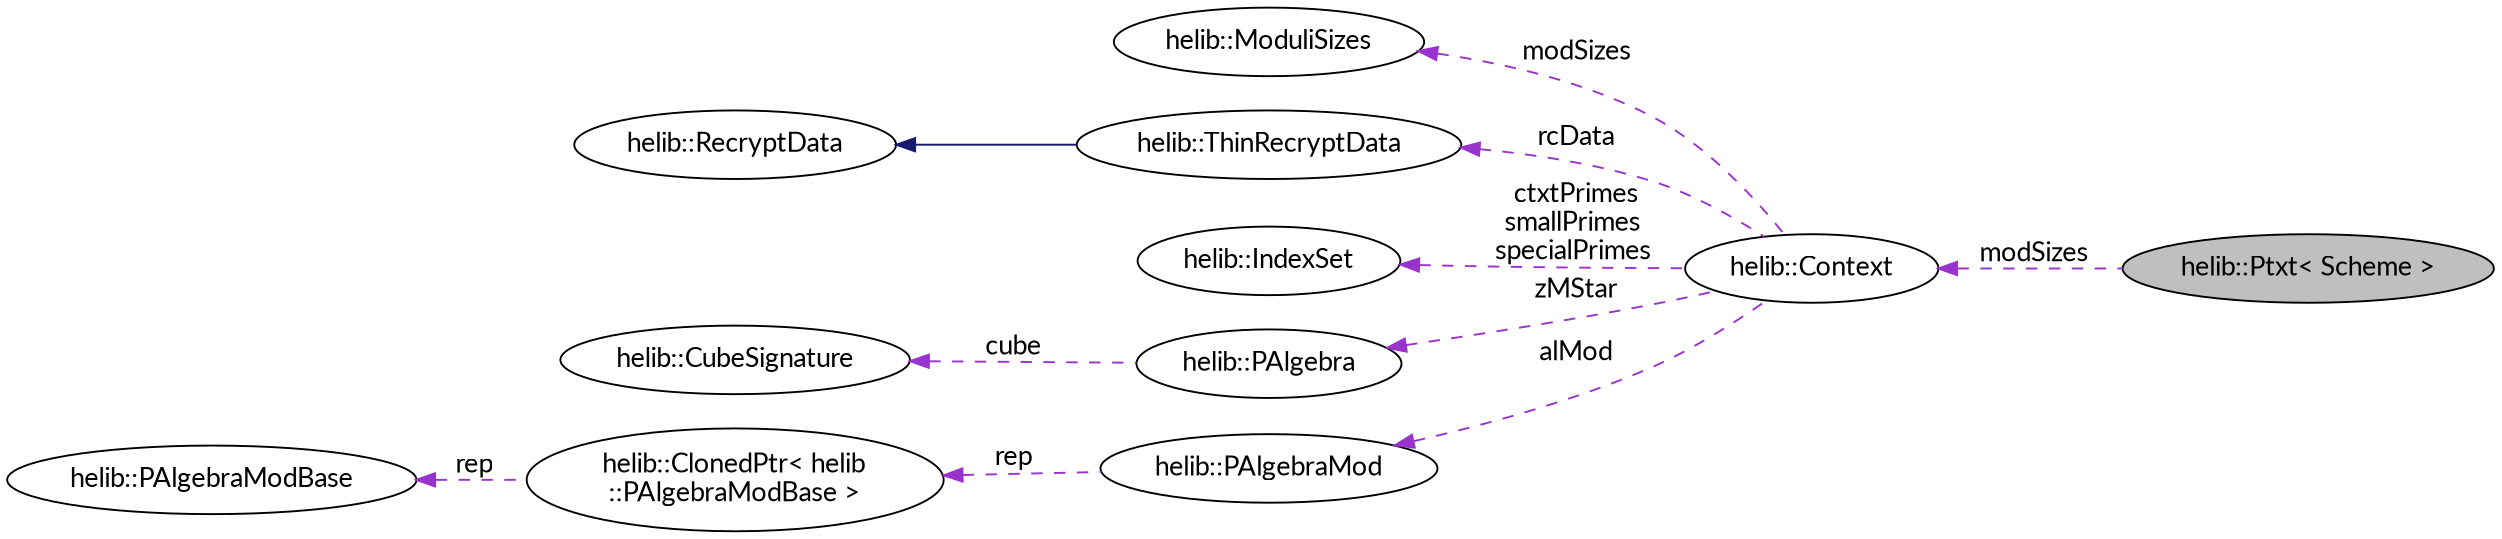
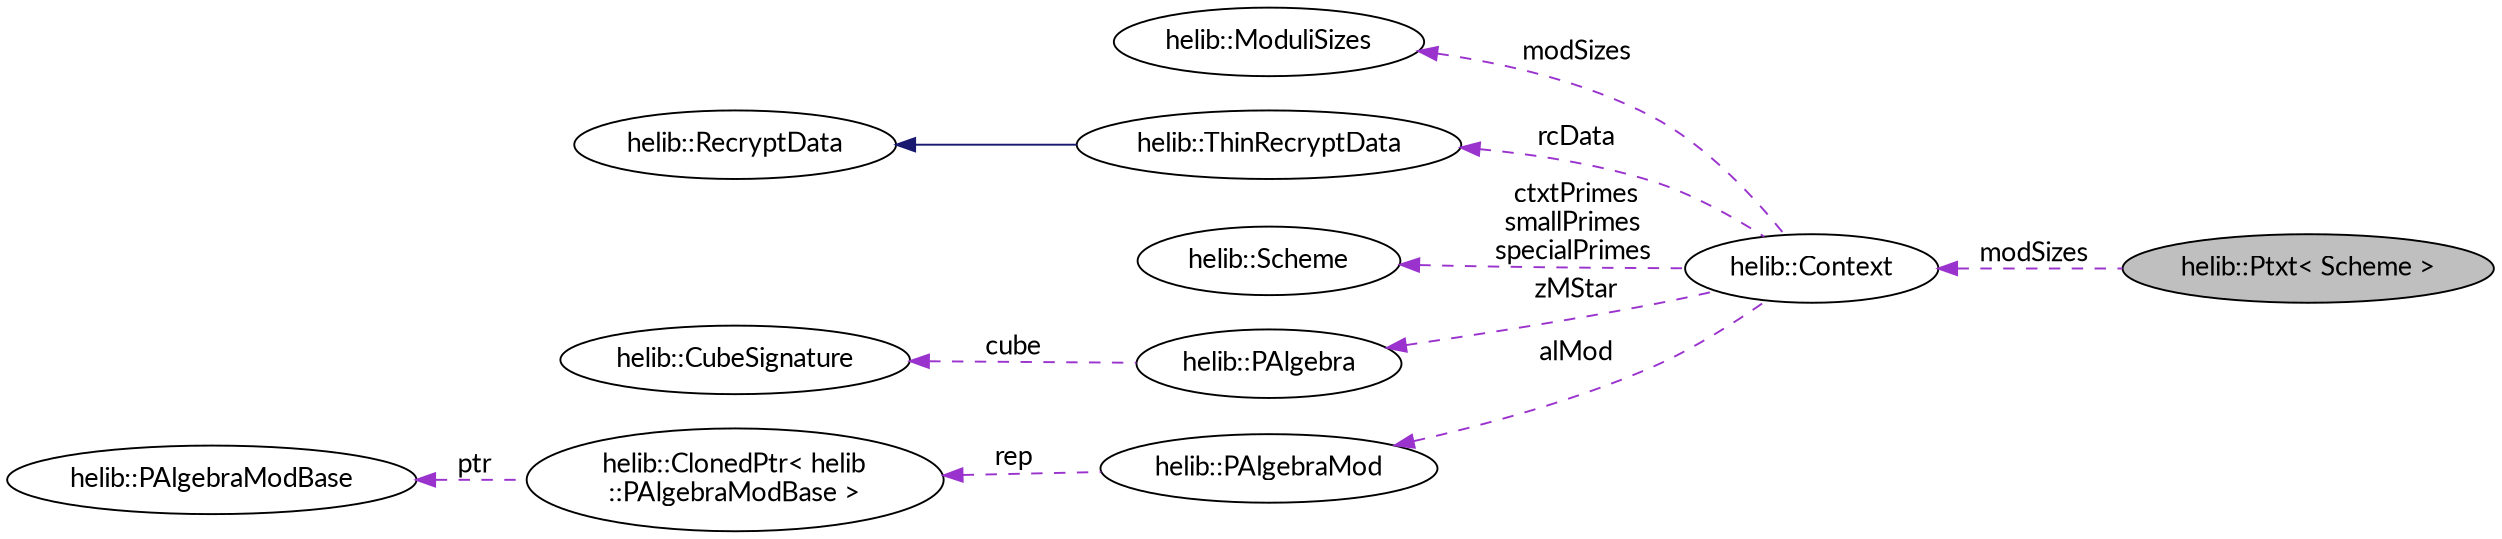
(1269, 261) -> (1269, 261)
(471, 466) -> (471, 466)
